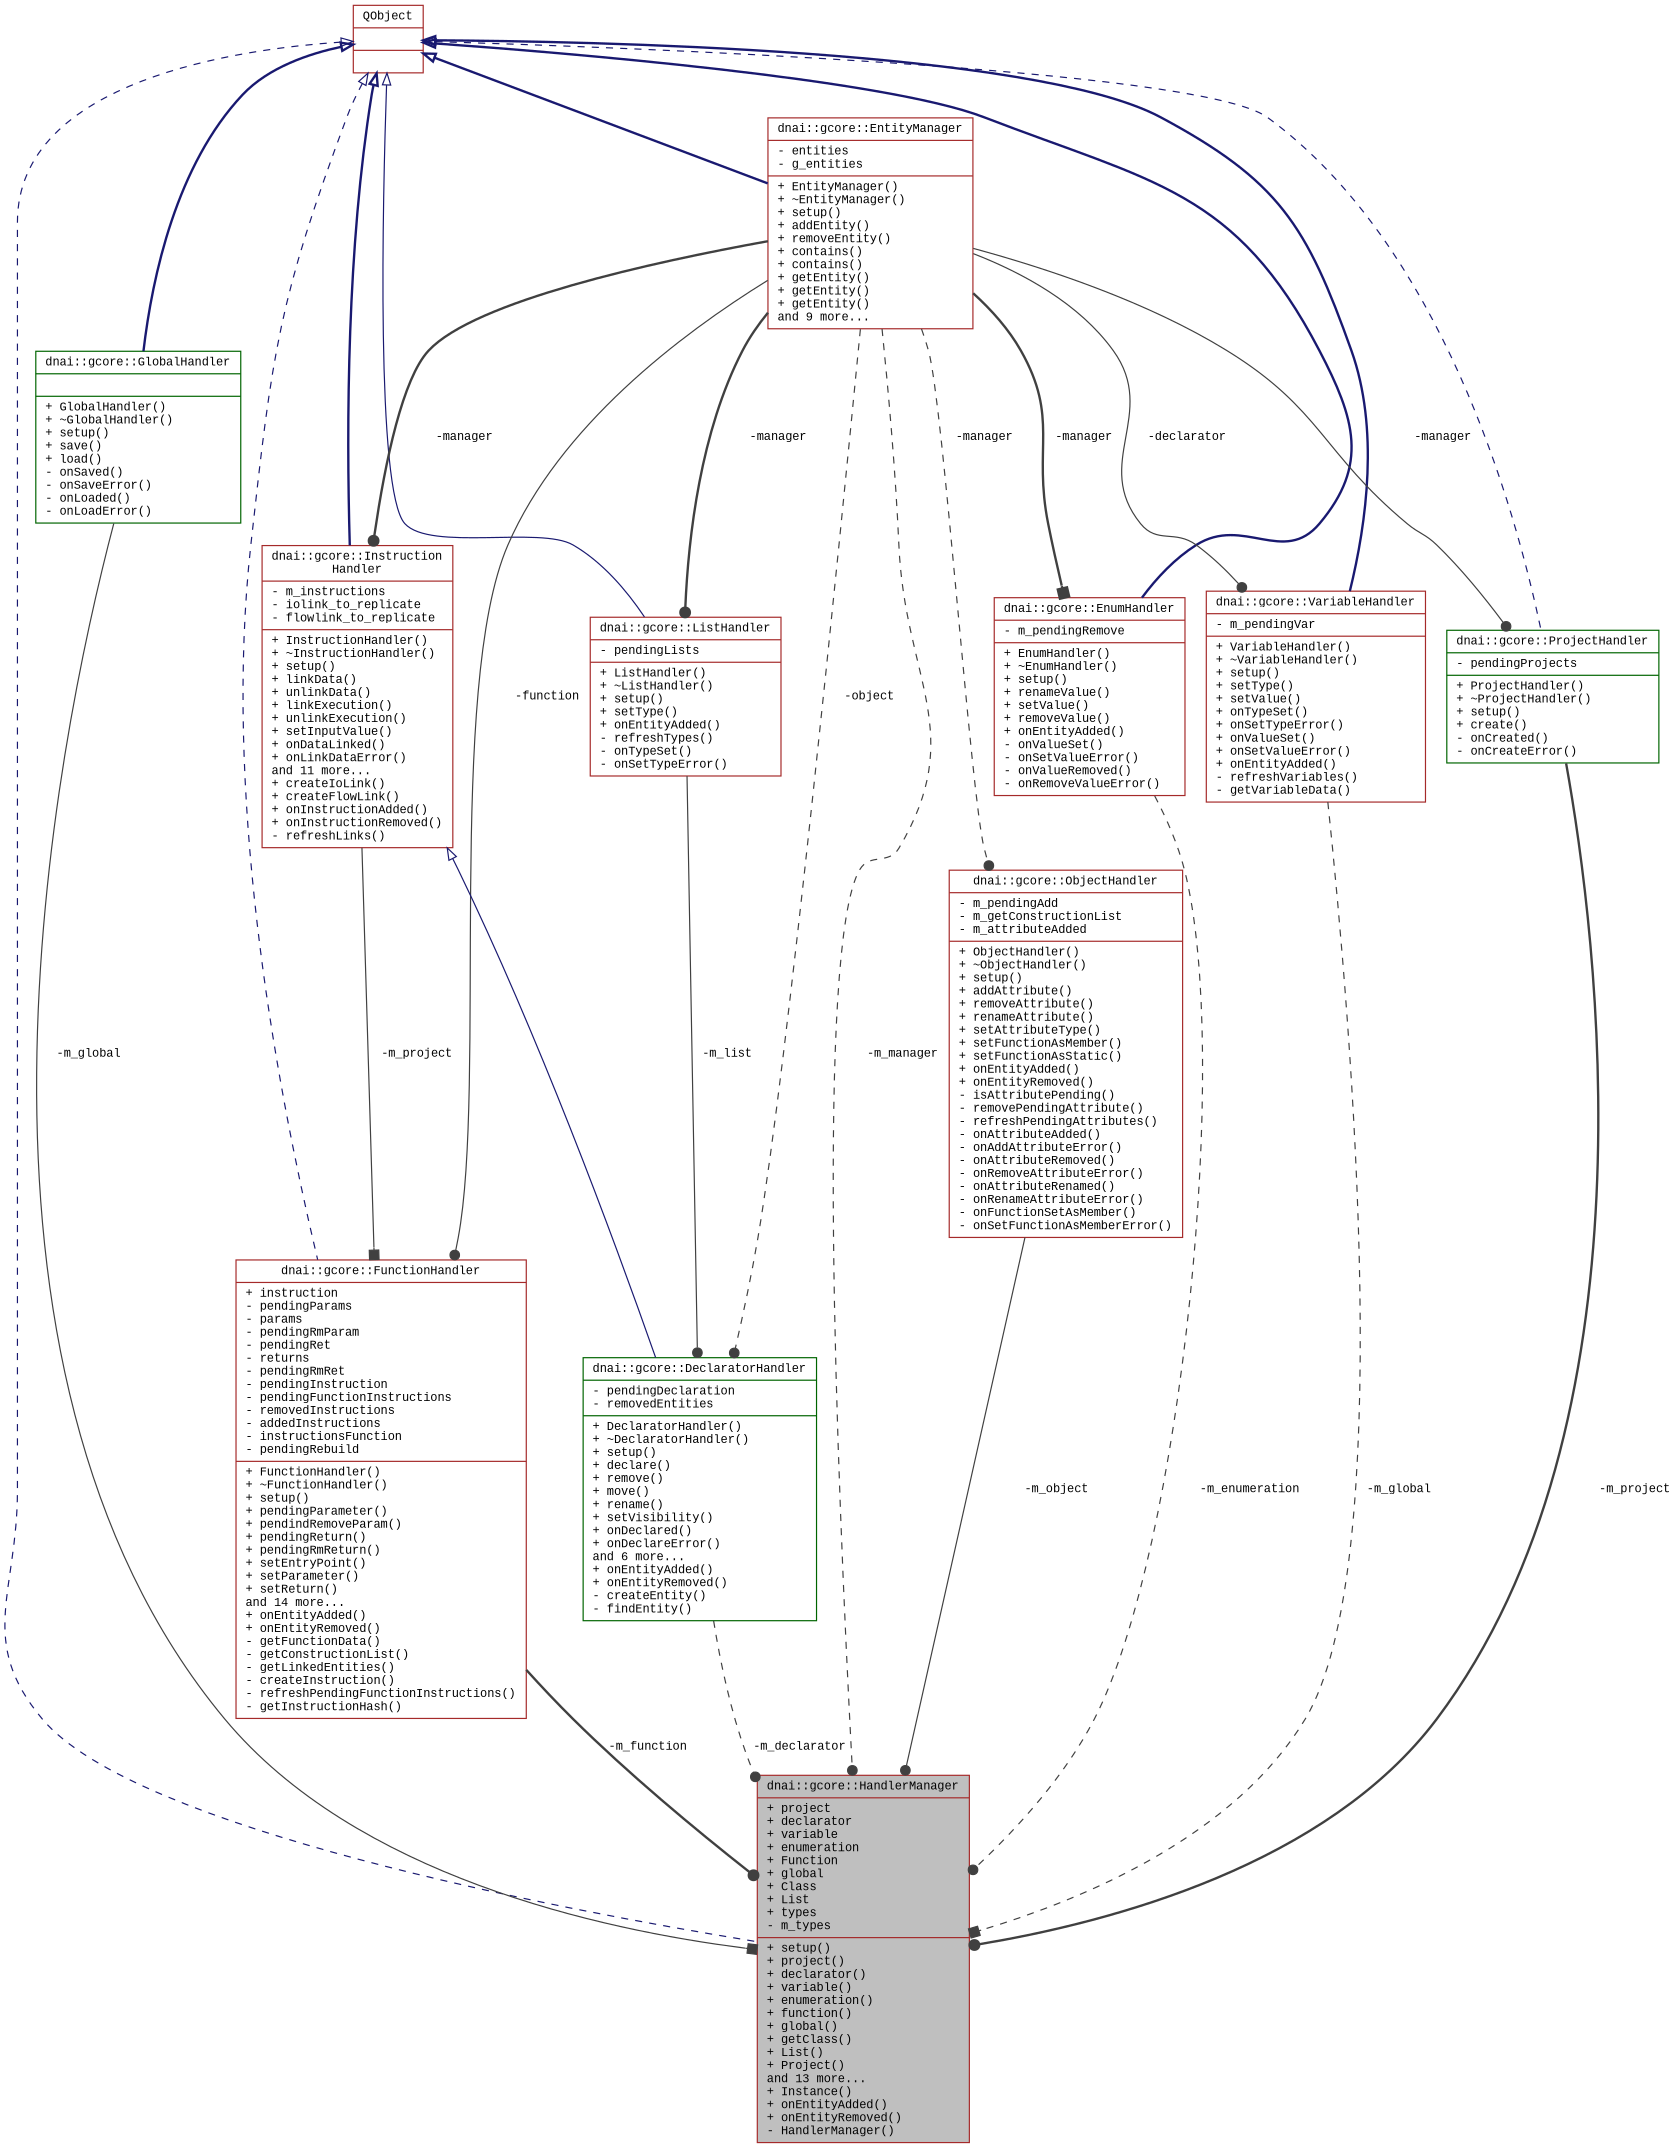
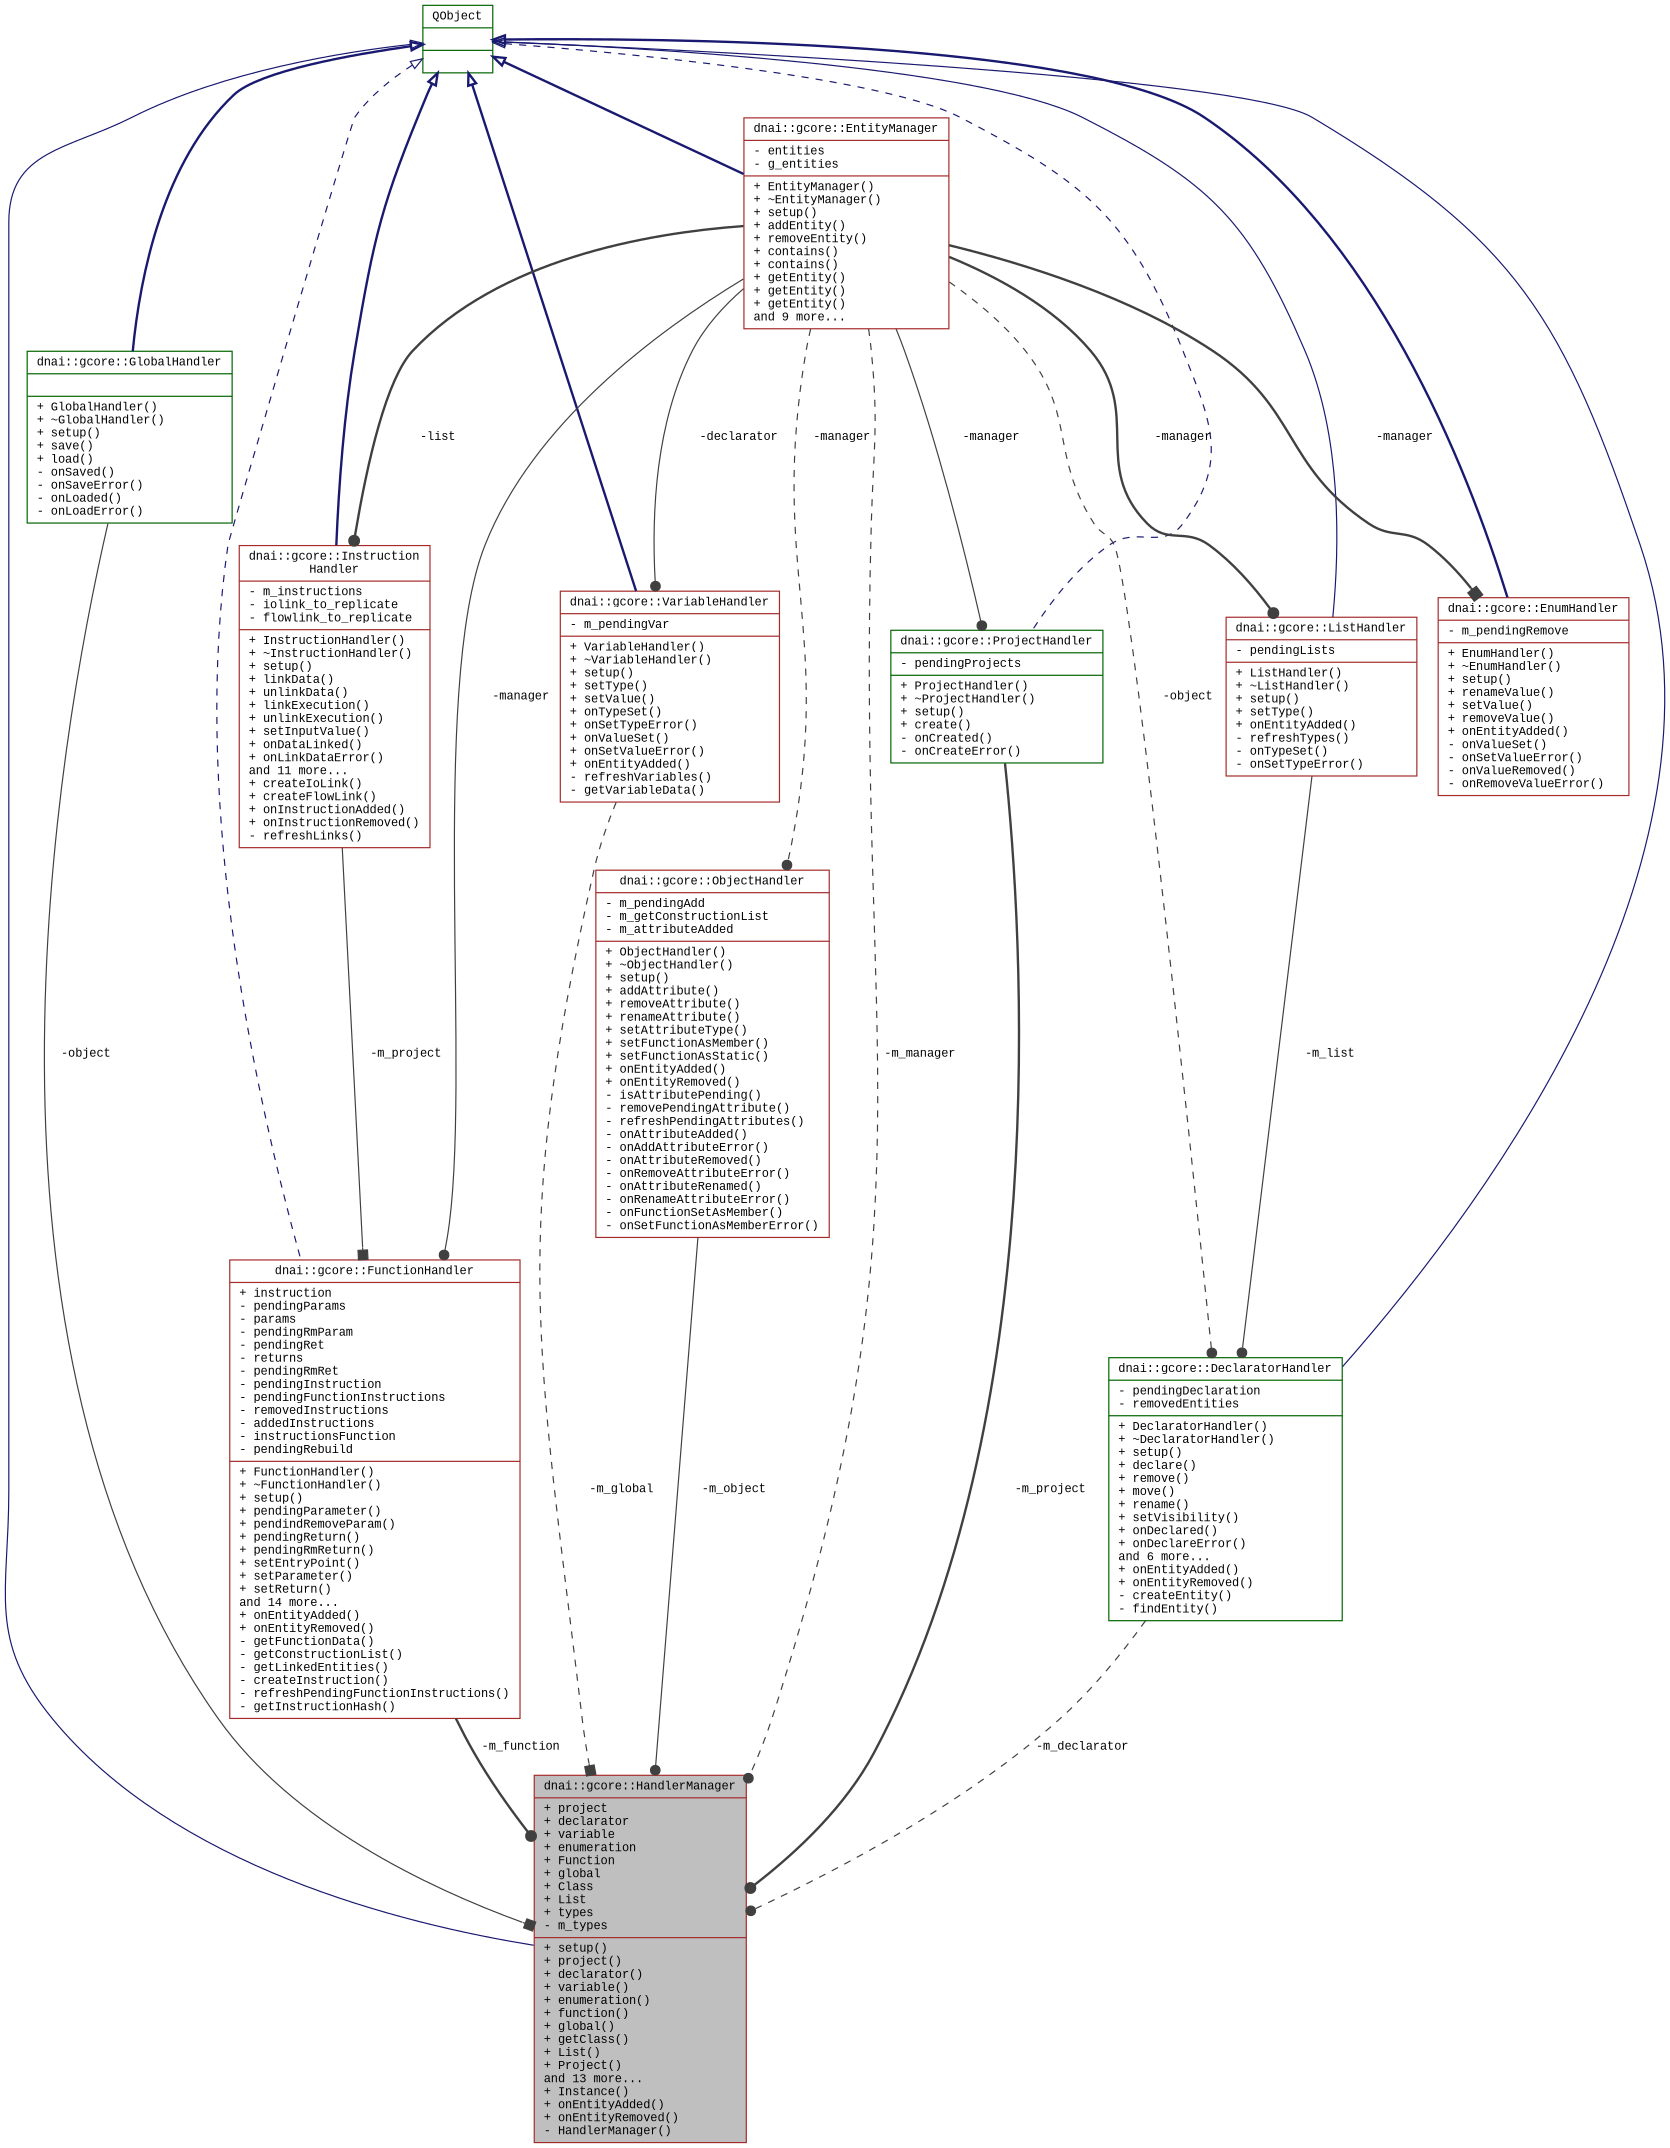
(388, 39) -> (458, 39)
(461, 437) -> (435, 437)
(544, 697) -> (518, 697)
(86, 1054) -> (83, 1054)
(561, 1105) -> (1552, 335)
(17, 1152) -> (9, 1016)
(1183, 1354) -> none
